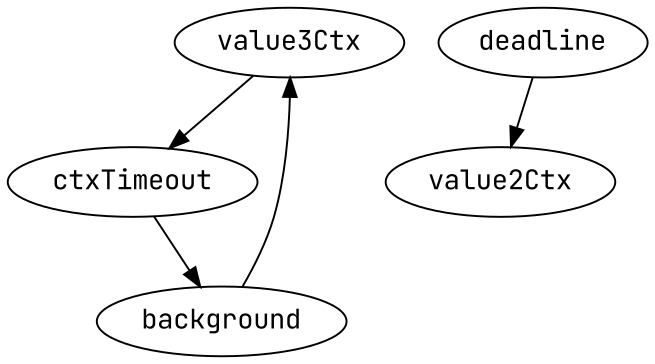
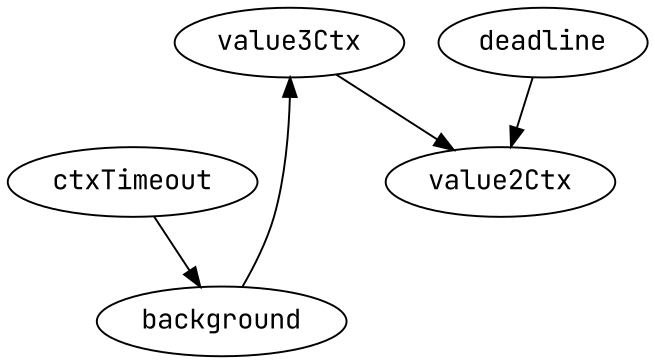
(219, 106) -> (387, 107)
